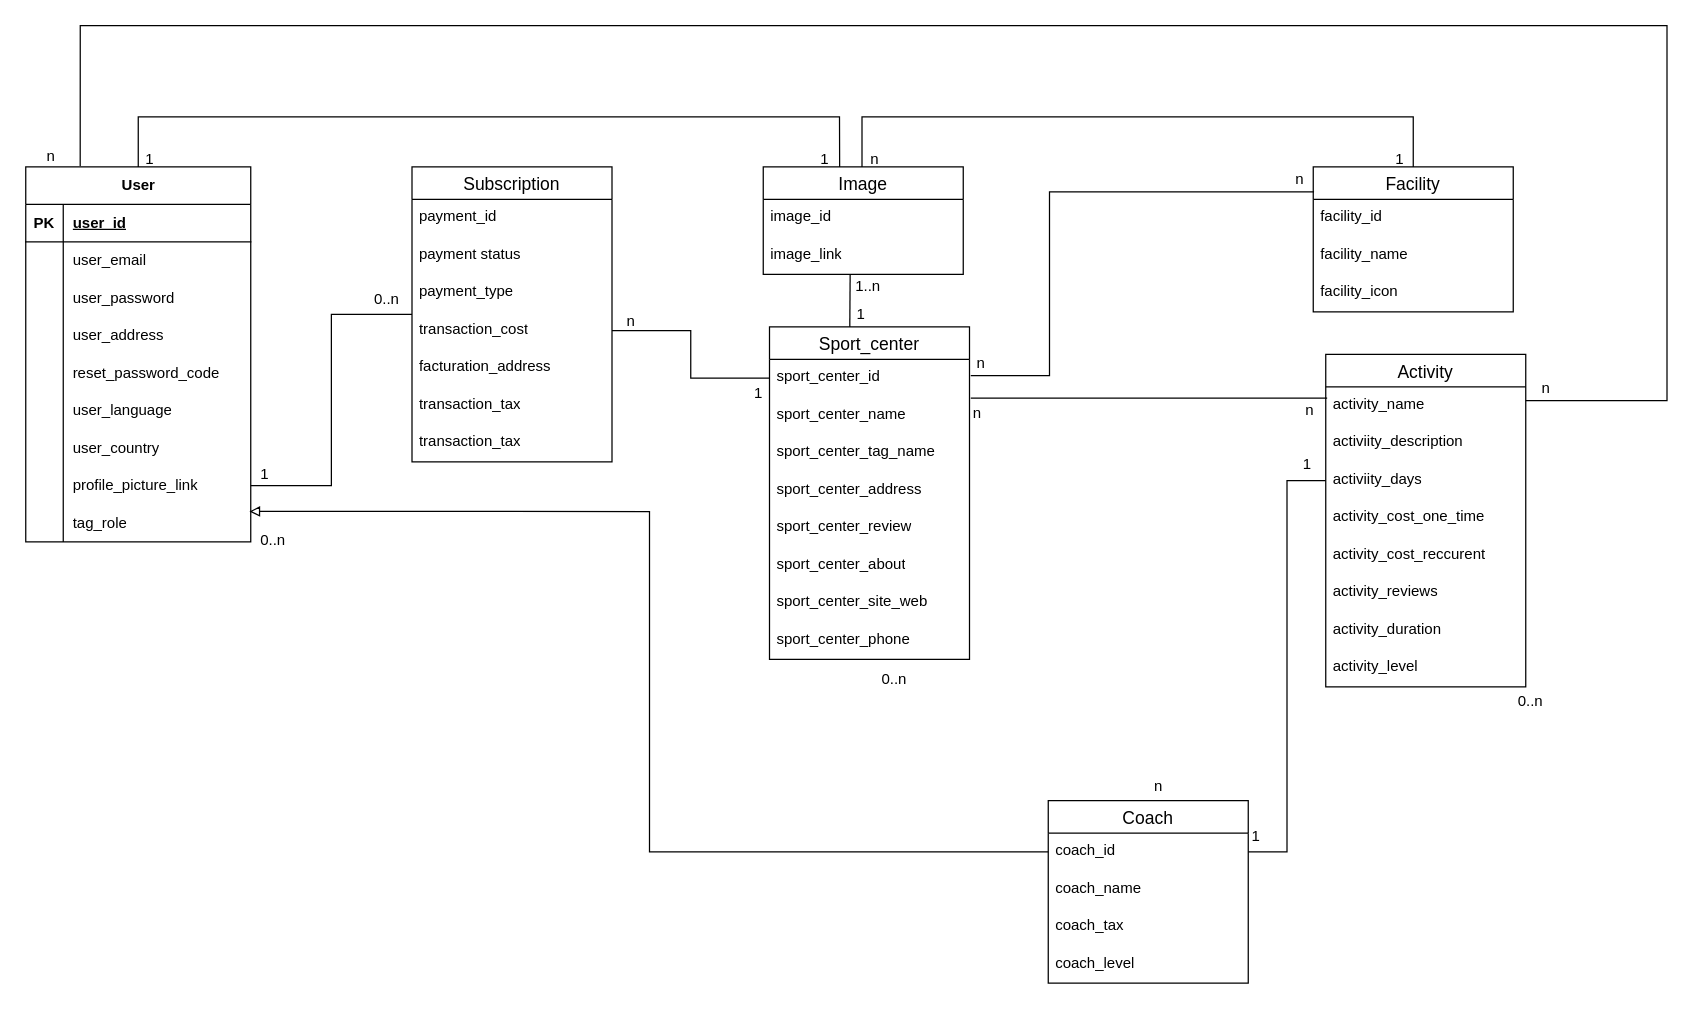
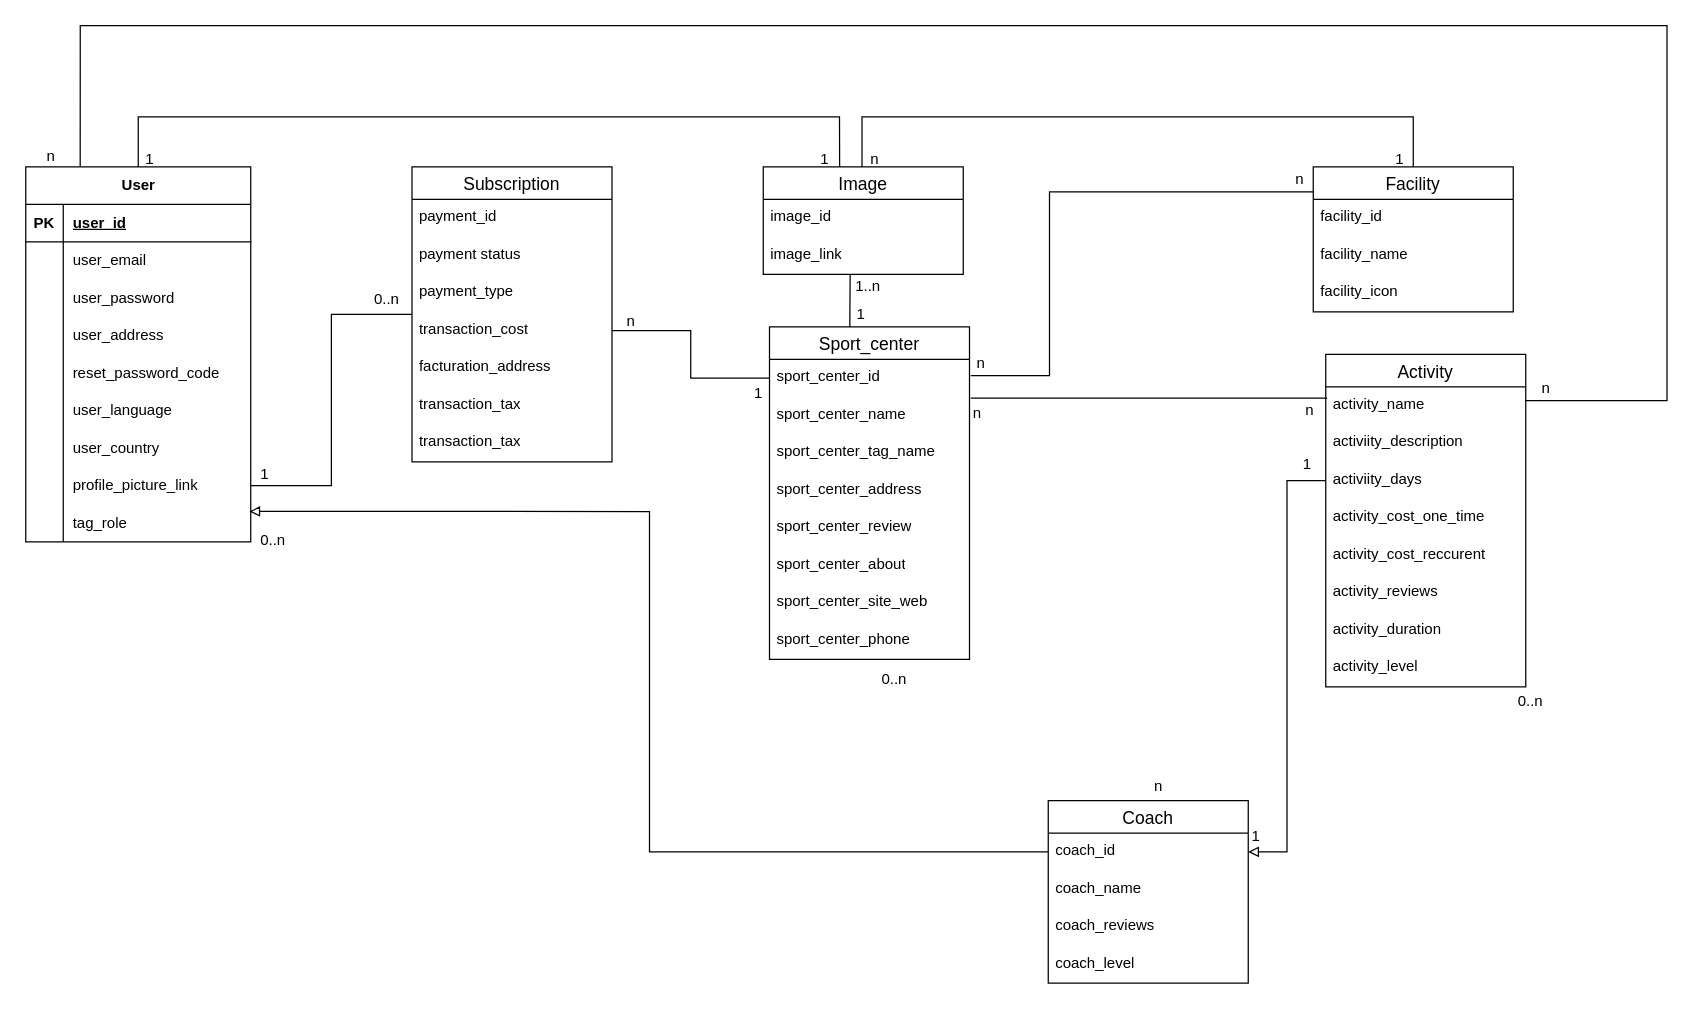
(1255, 852) -> (1259, 852)
(1093, 926) -> (1108, 926)
